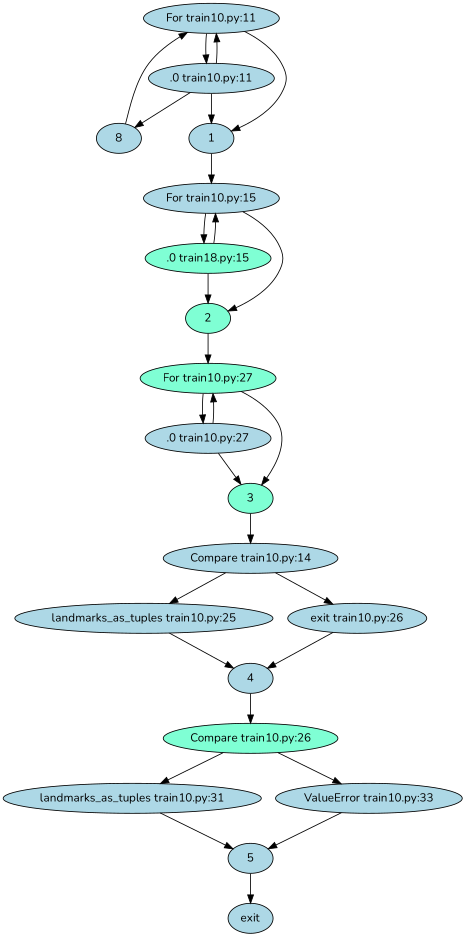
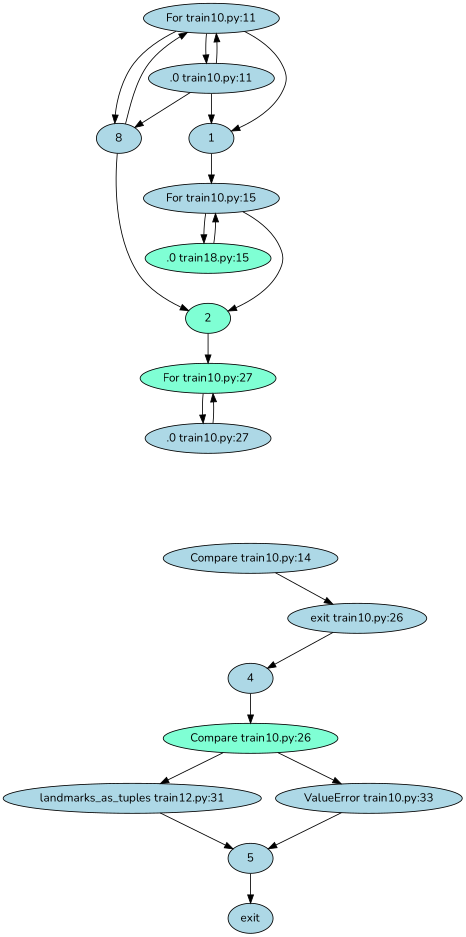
none -> (133, 64)
(208, 284) -> (124, 242)
(251, 498) -> none
(144, 618) -> none
(132, 798) -> (132, 798)
